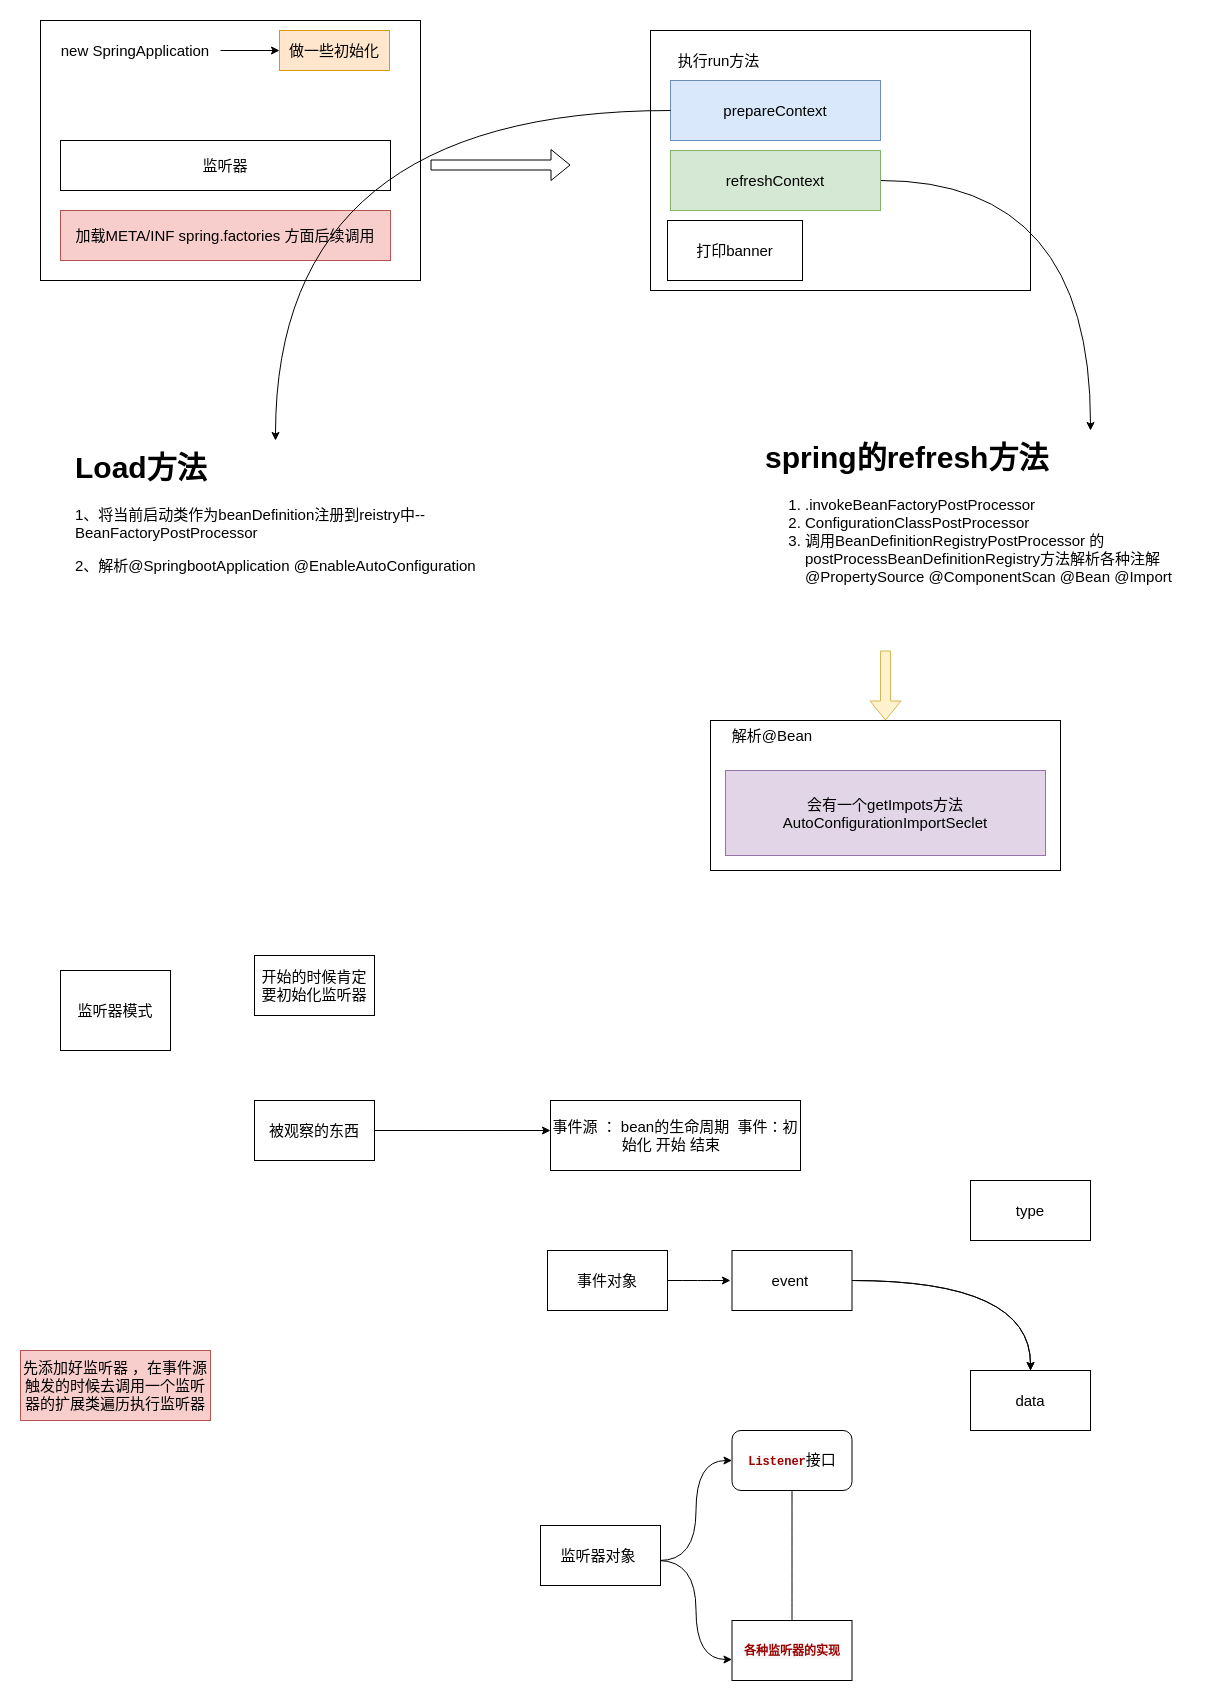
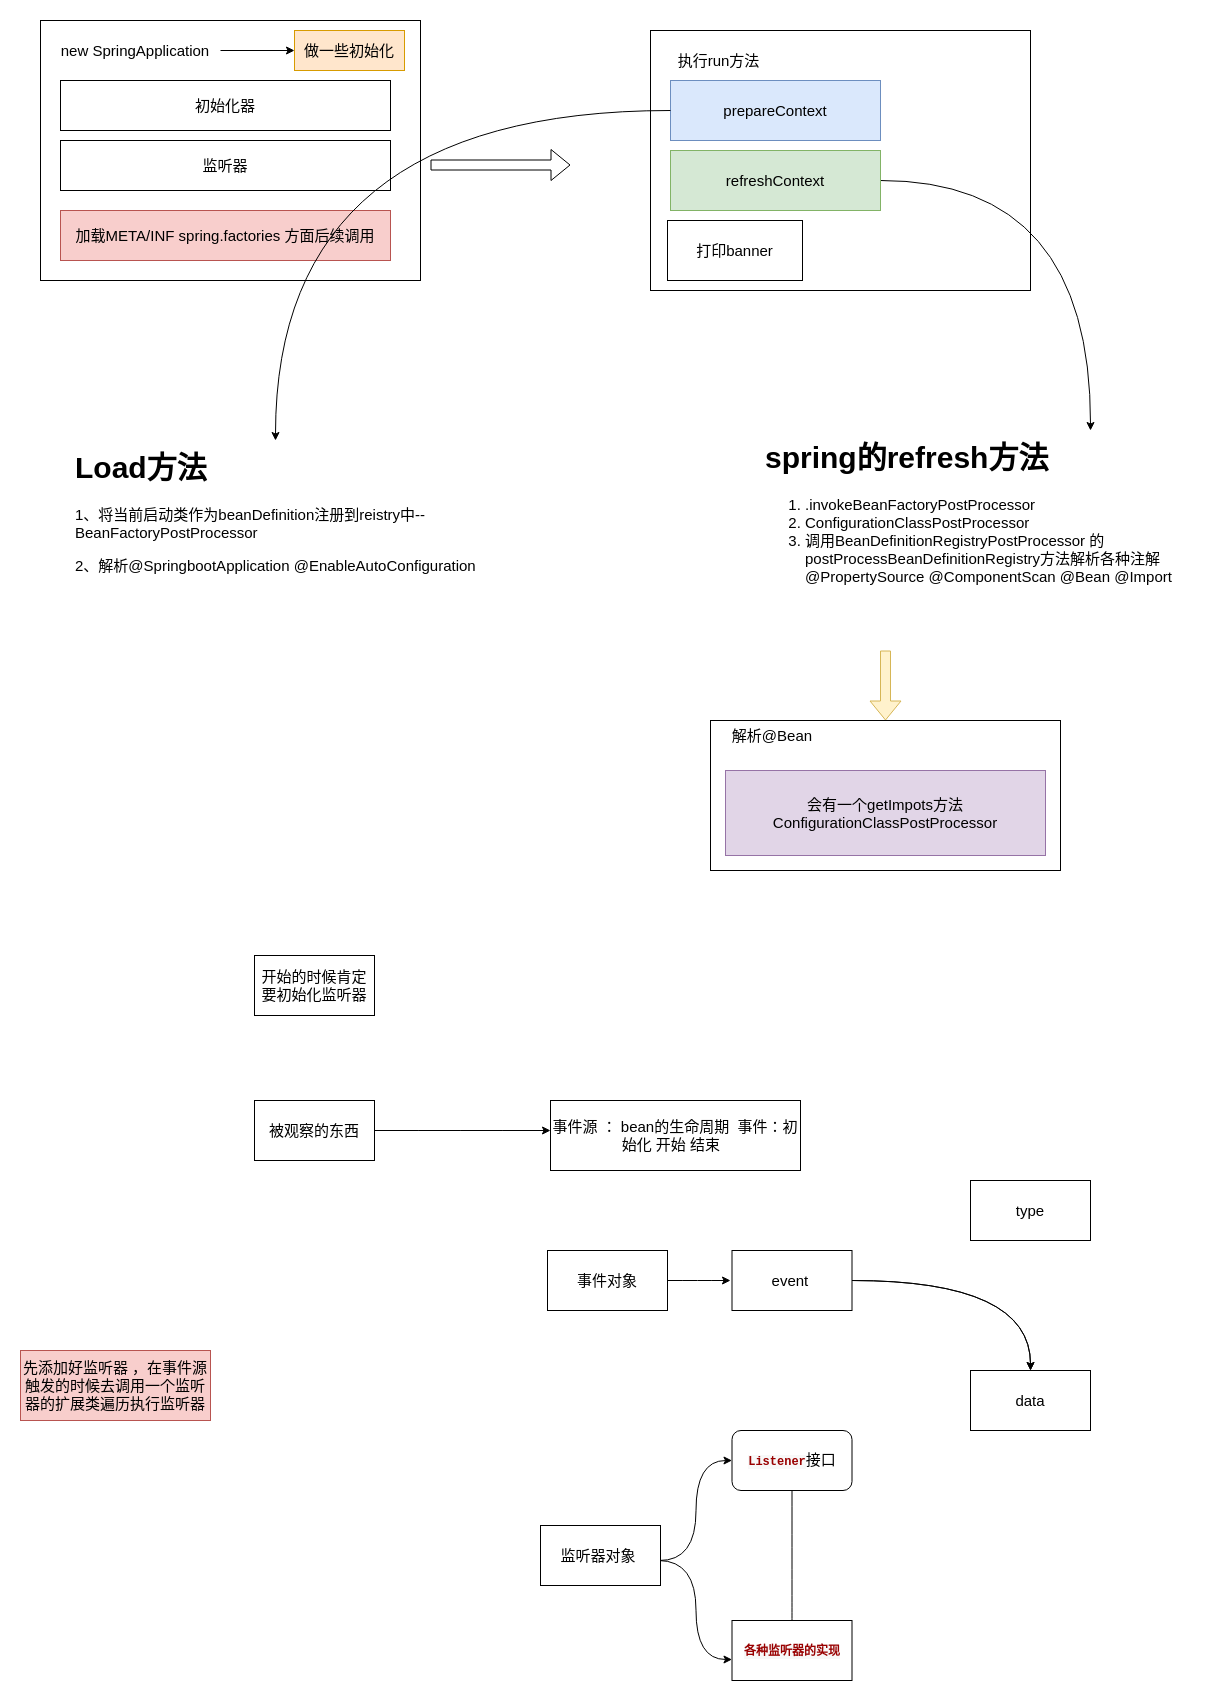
(335, 51) -> (350, 51)
none -> (226, 106)
(886, 814) -> (886, 814)
(116, 1011) -> none
